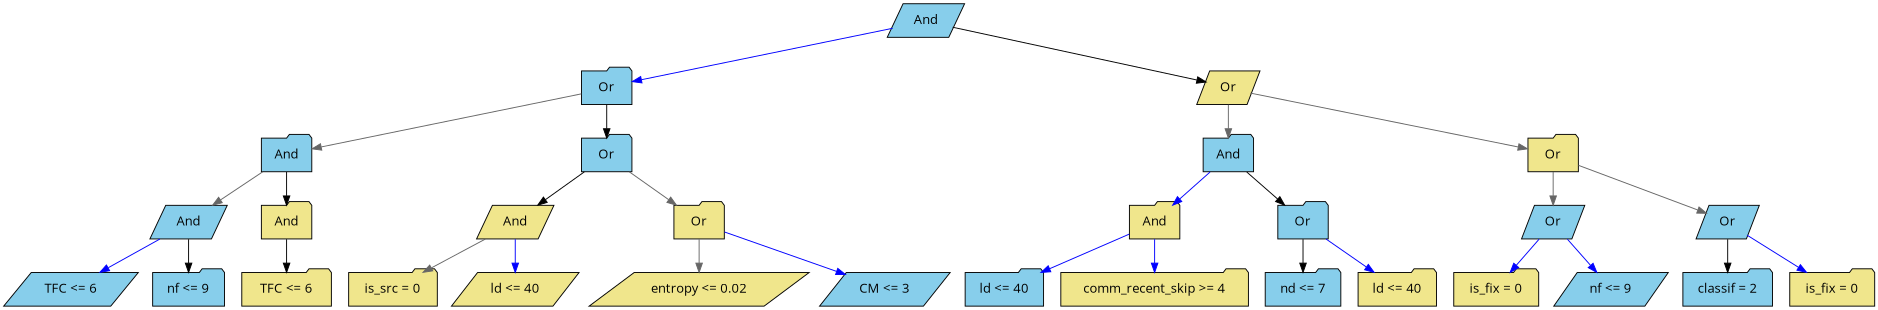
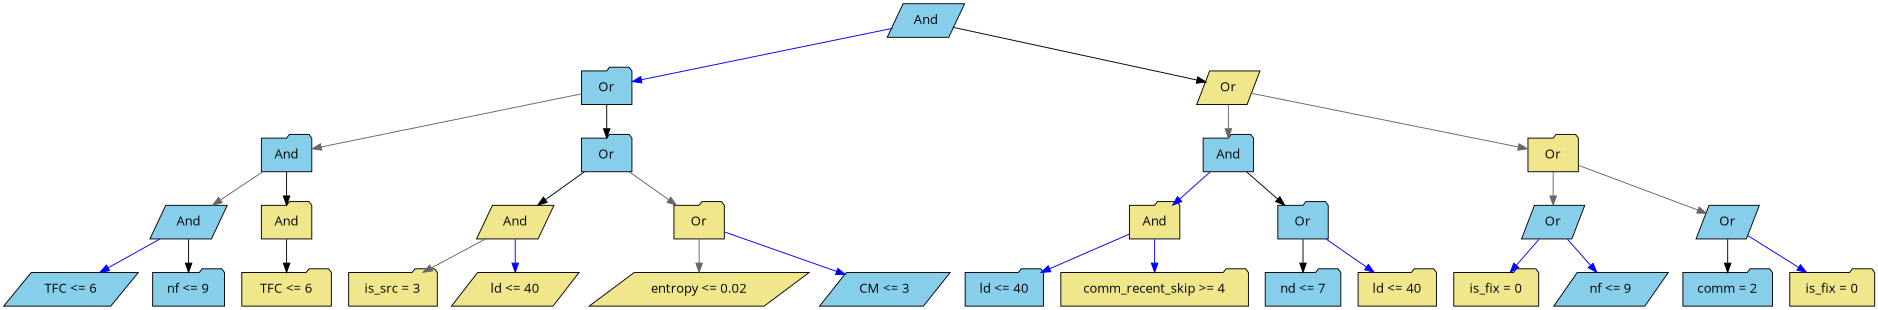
(393, 289) -> (393, 289)
(1728, 289) -> (1728, 289)
